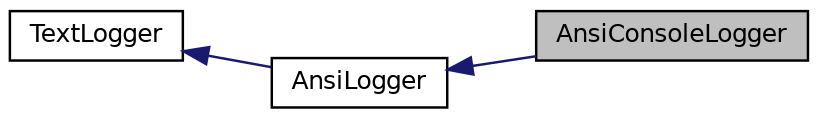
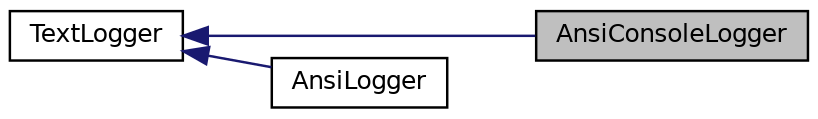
(504, 61) -> (372, 36)
